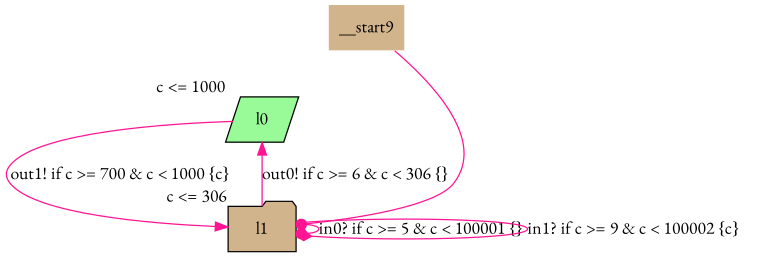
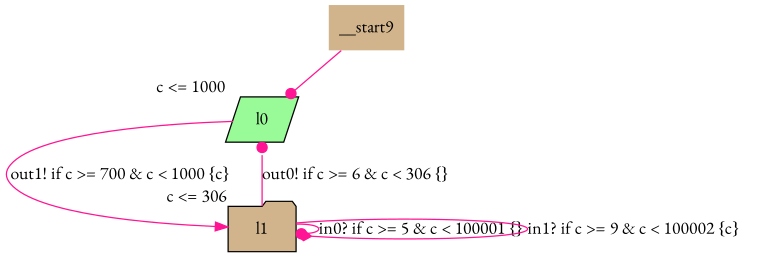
(262, 181) -> (262, 181)
(455, 181) -> (318, 70)
